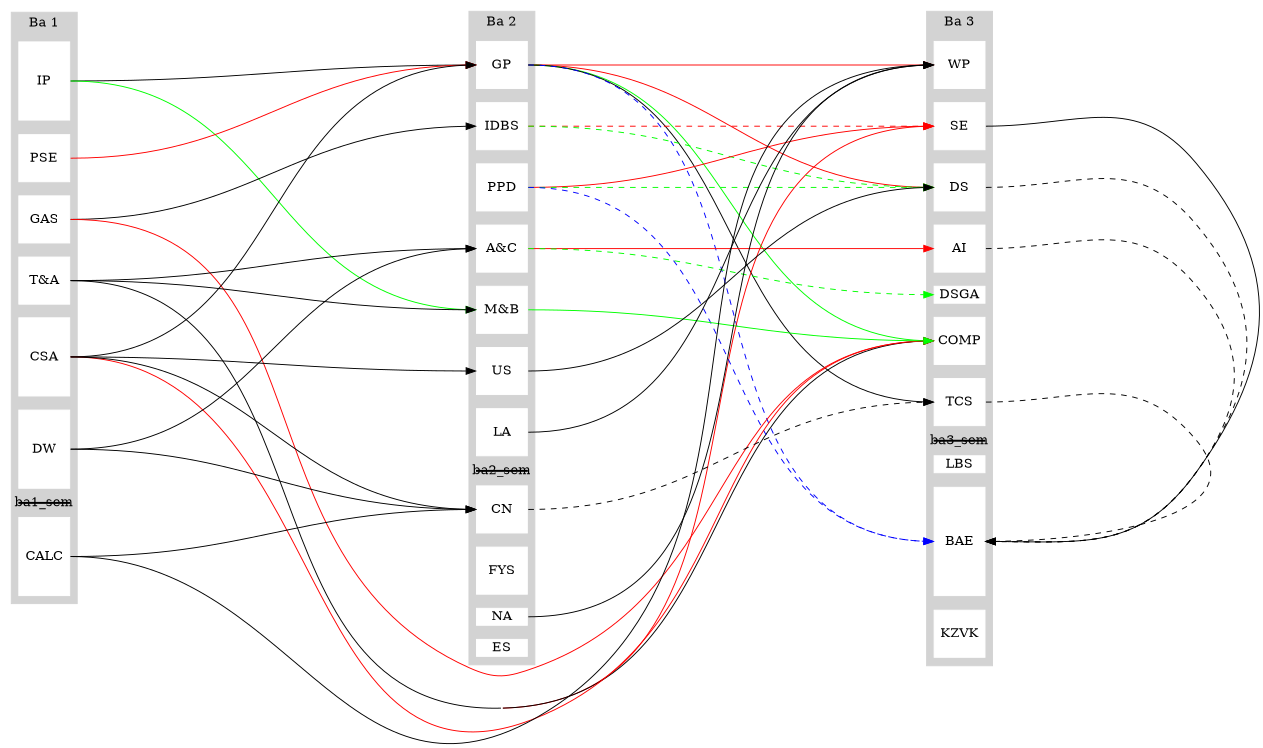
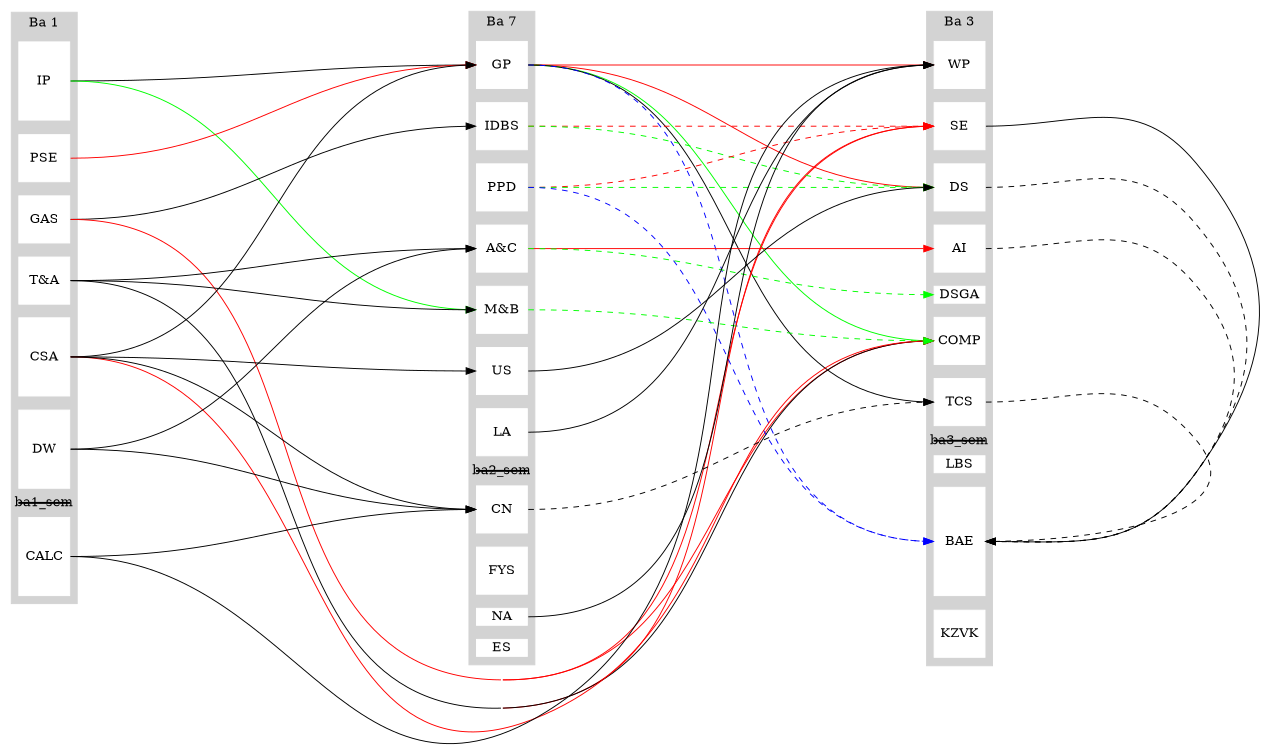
(502, 22) -> (502, 22)
(716, 161) -> (716, 161)
(726, 325) -> (726, 325)
none -> (689, 518)
